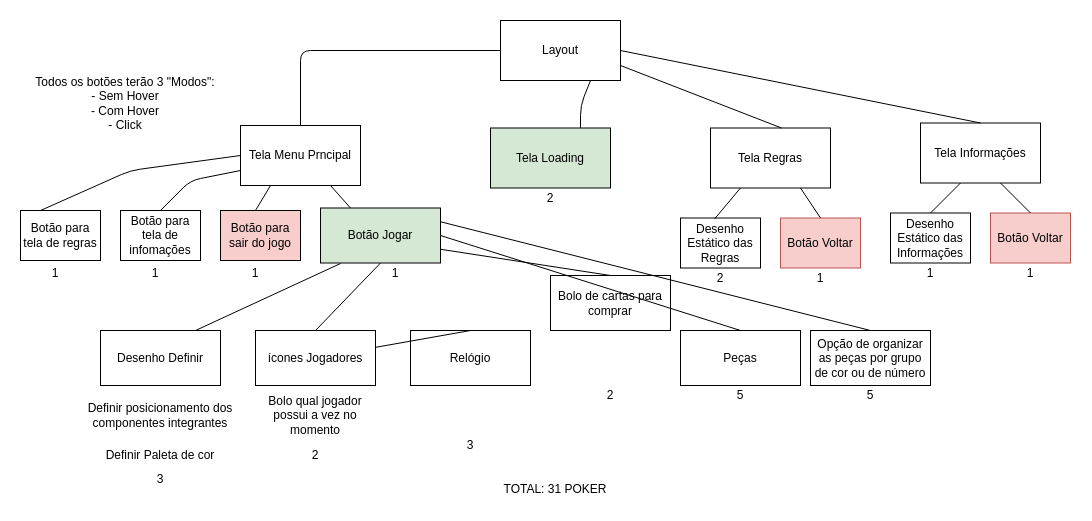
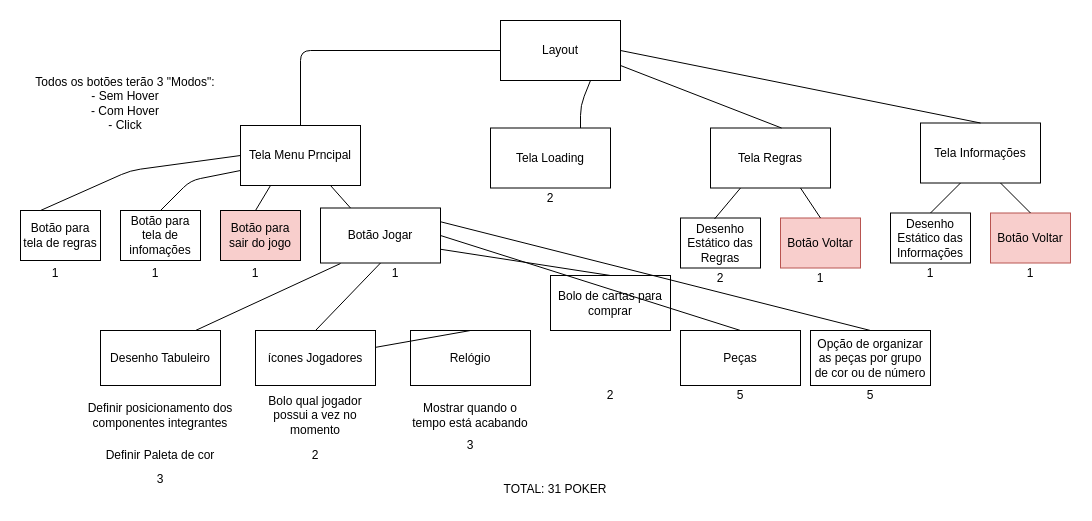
(551, 158) -> (551, 158)
(381, 236) -> (381, 236)
(161, 359) -> (161, 359)
none -> (471, 416)
